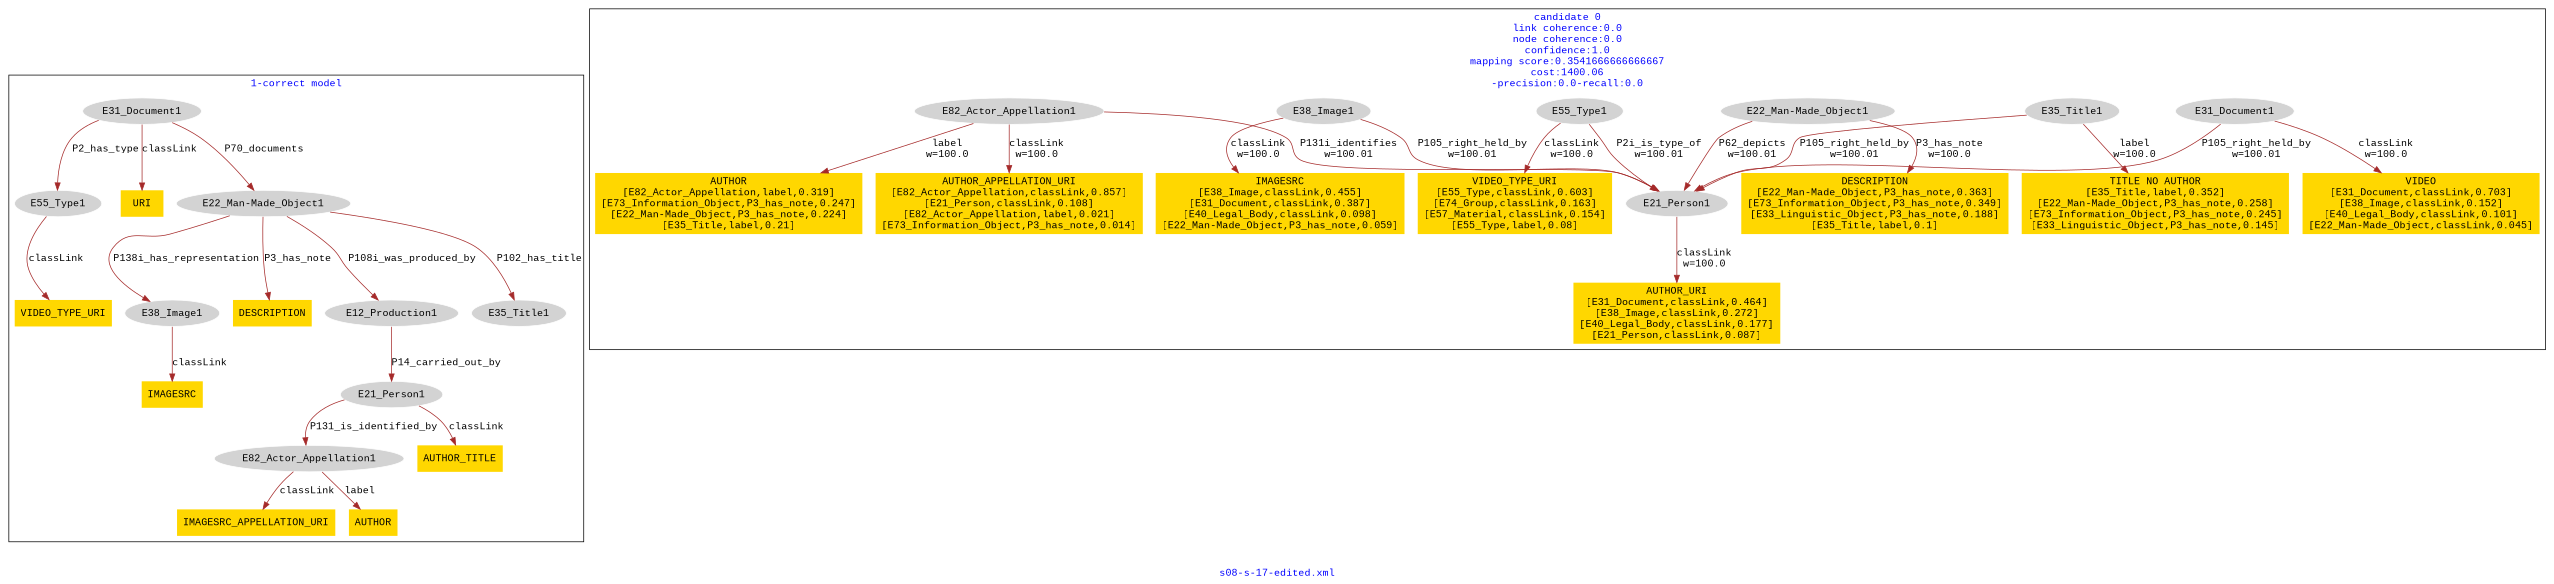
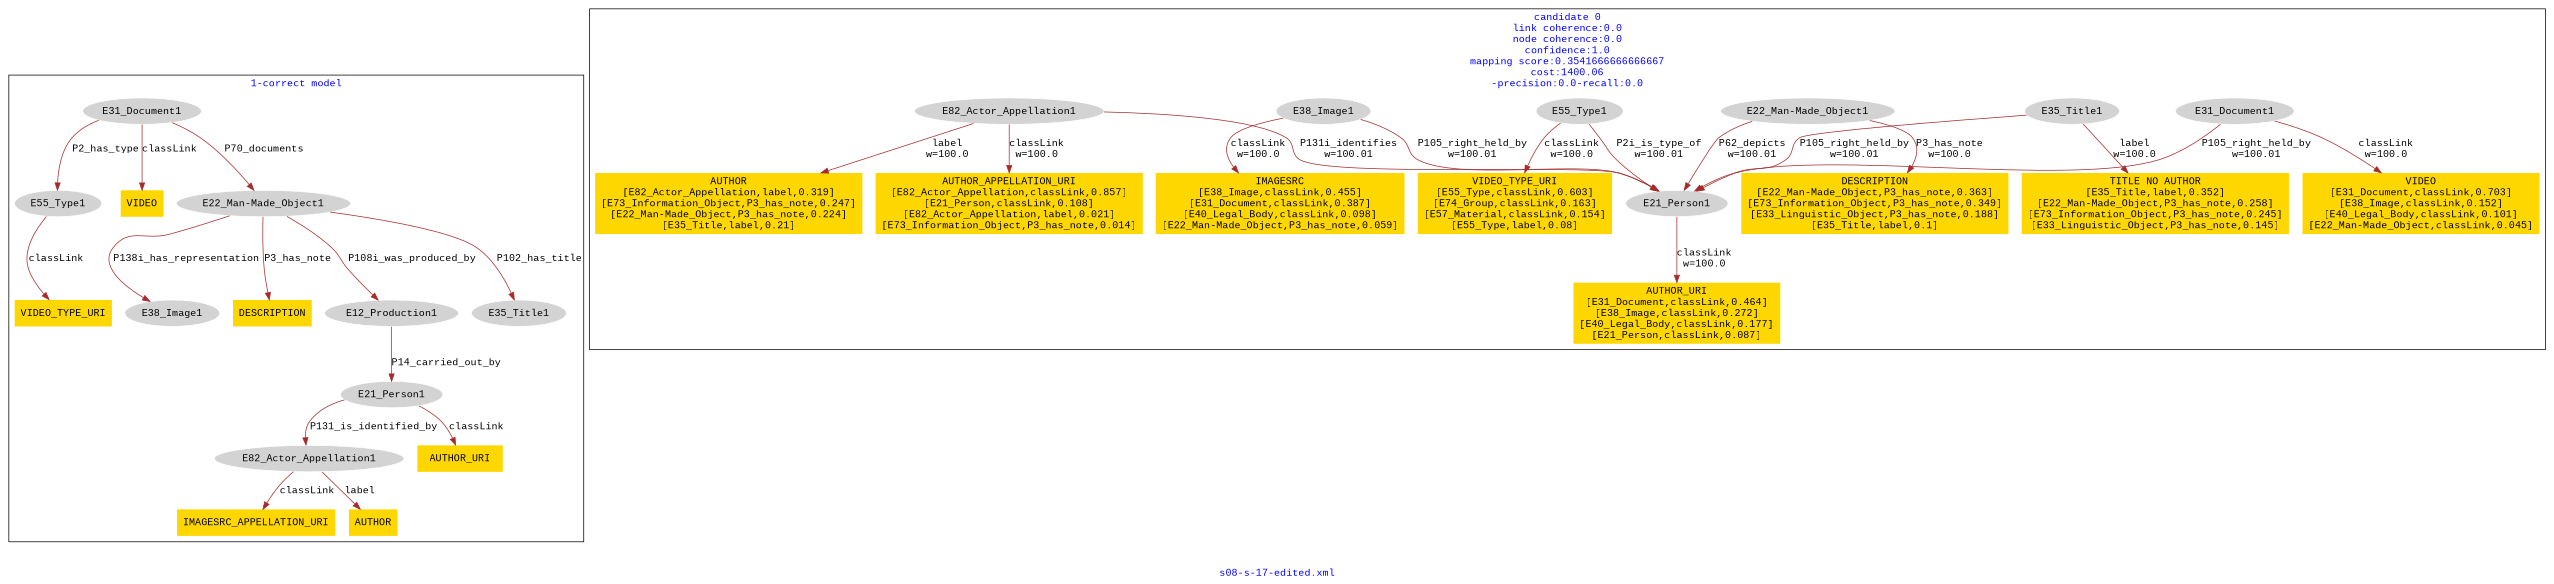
(142, 204) -> (142, 204)
(172, 395) -> none
(460, 459) -> (460, 459)
